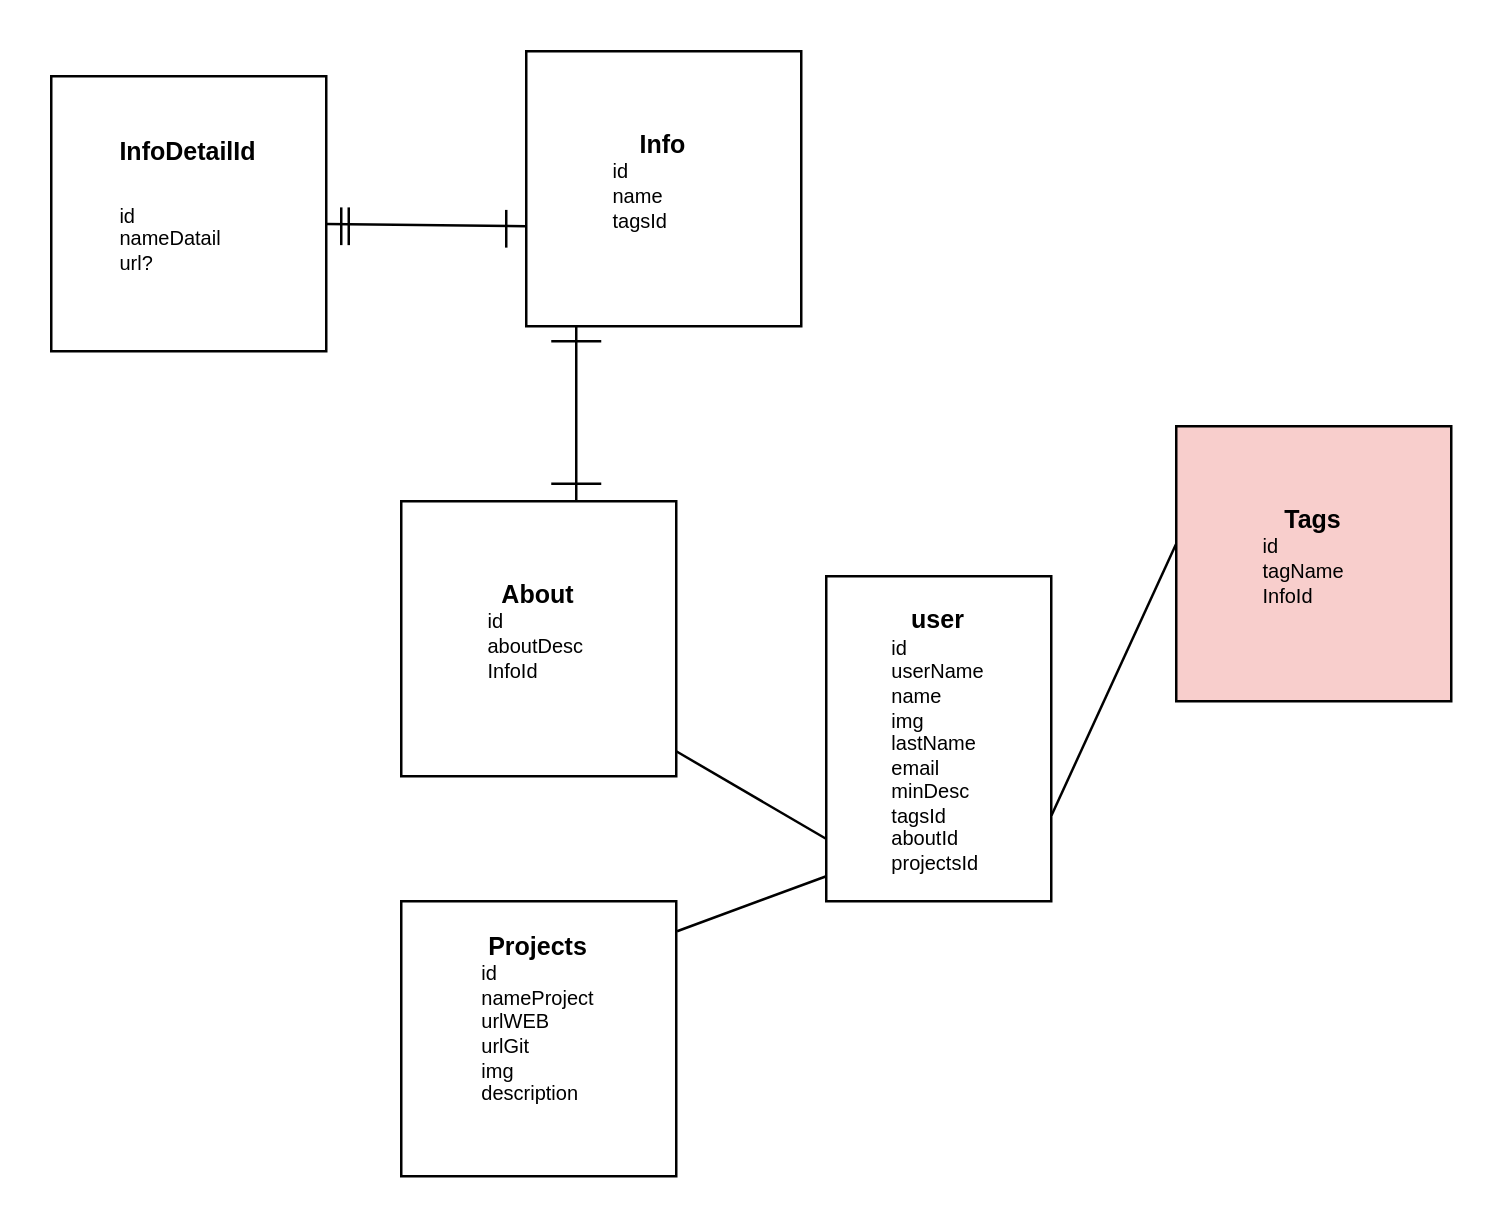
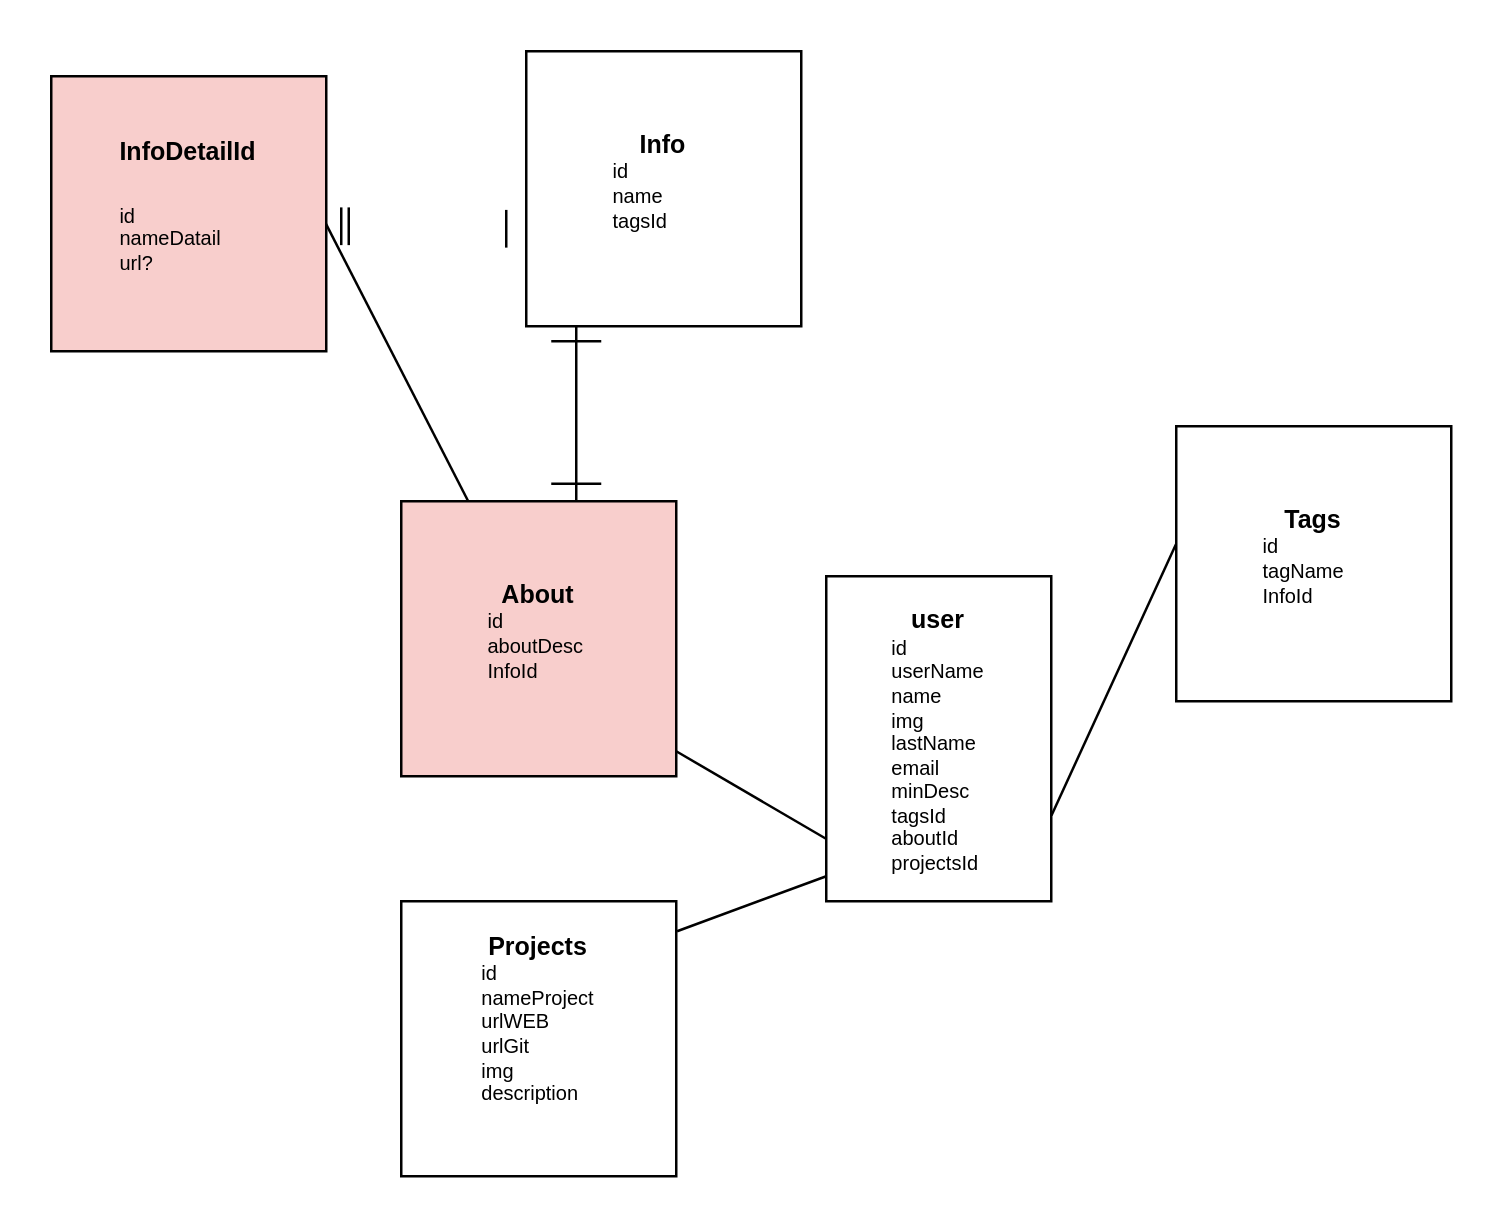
(189, 214) -> (189, 214)
(427, 225) -> (397, 362)
(1314, 564) -> (1314, 564)
(539, 639) -> (539, 639)
